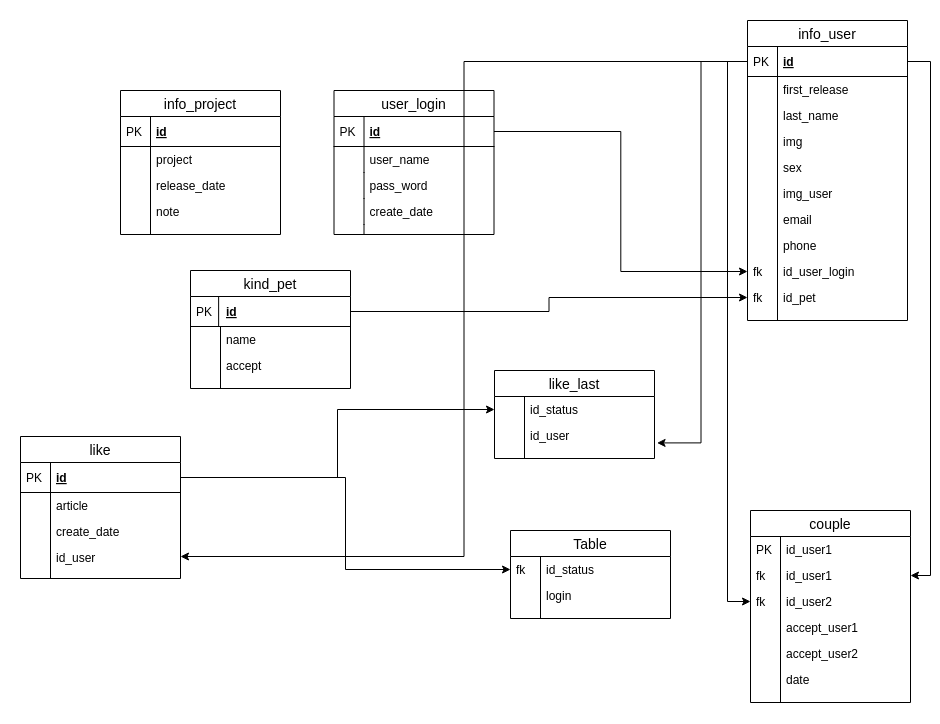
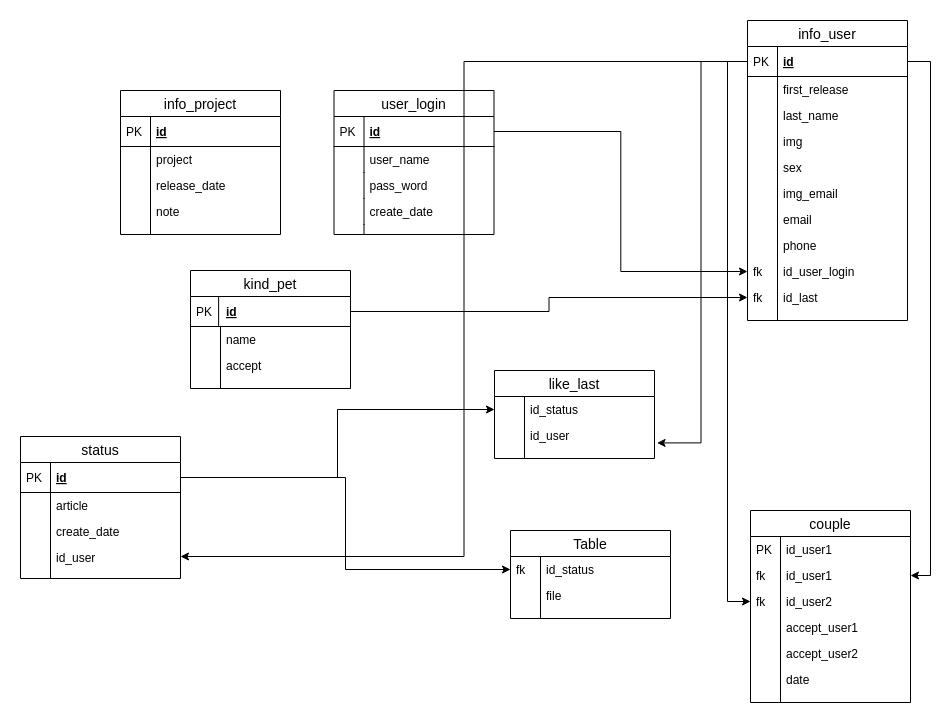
(808, 194) -> (809, 194)
(802, 298) -> (803, 298)
(100, 450) -> (100, 450)
(560, 596) -> (556, 596)
